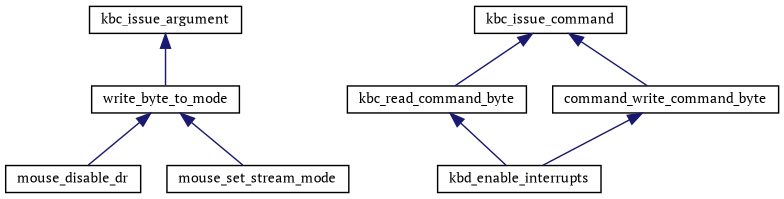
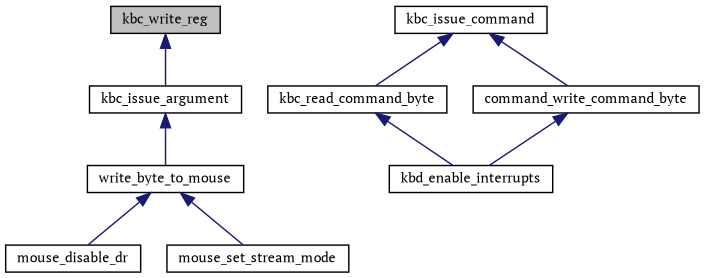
none -> (166, 20)
(166, 99) -> (166, 179)
